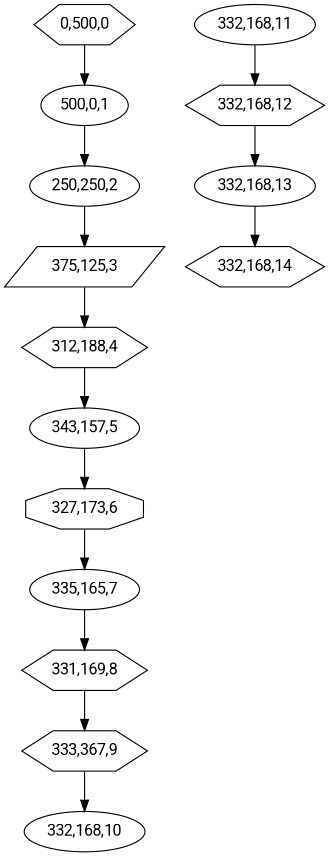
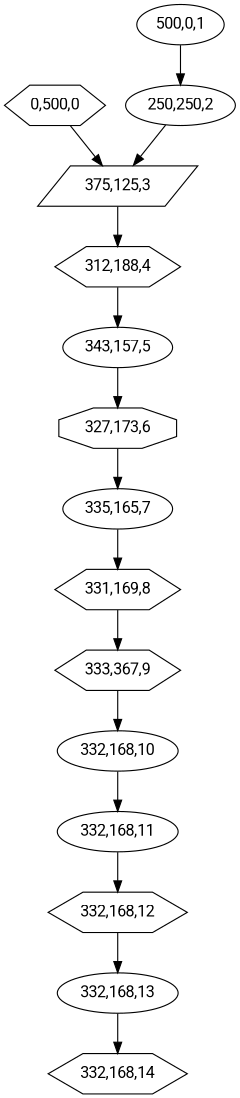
(85, 60) -> (83, 141)
none -> (118, 786)
